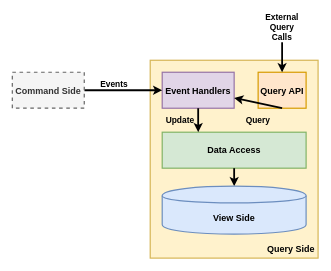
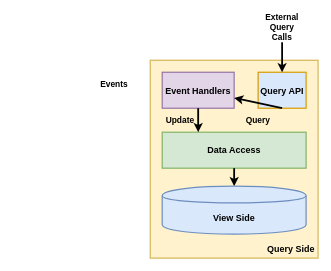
(48, 90) -> none
(120, 90) -> none
(282, 90) -> (282, 90)
